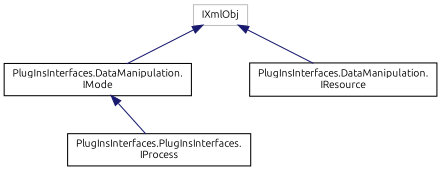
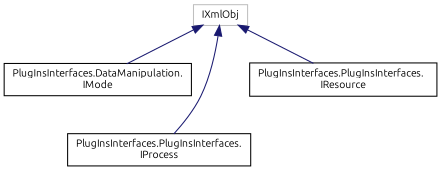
(343, 80) -> (343, 80)
(132, 119) -> (204, 89)
